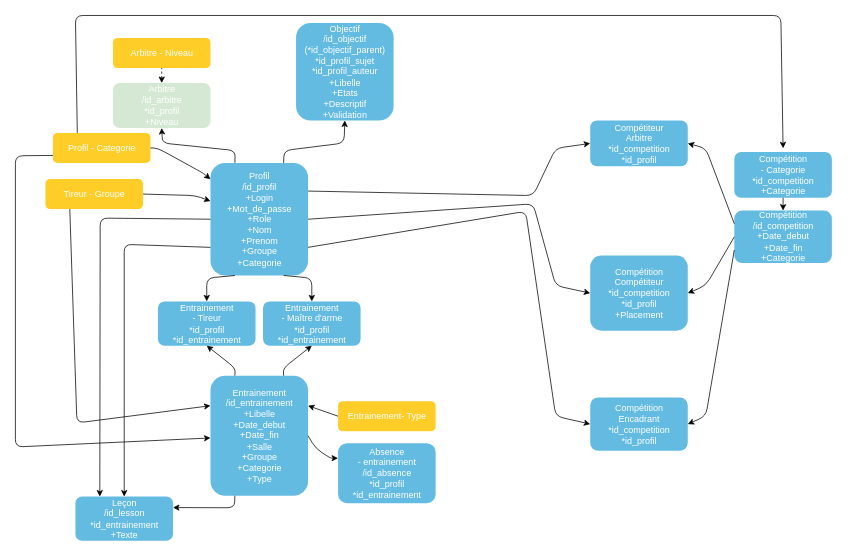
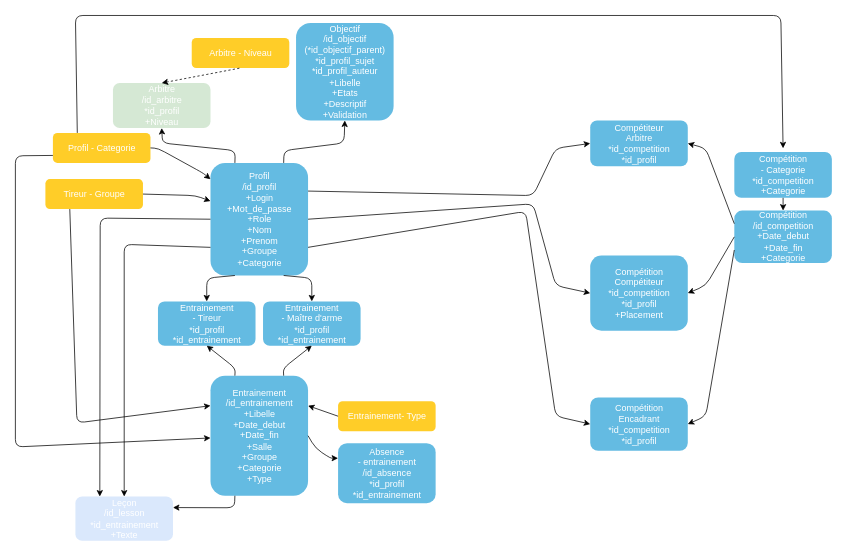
(162, 53) -> (240, 53)
(124, 518) -> (124, 518)
